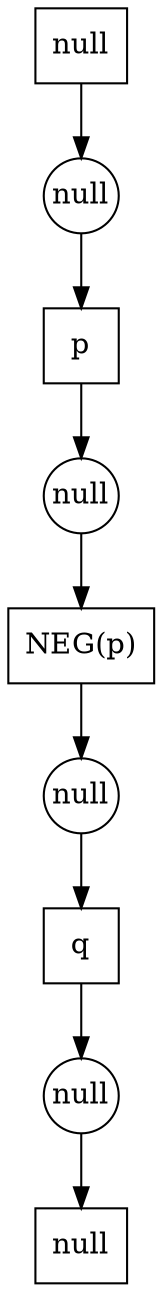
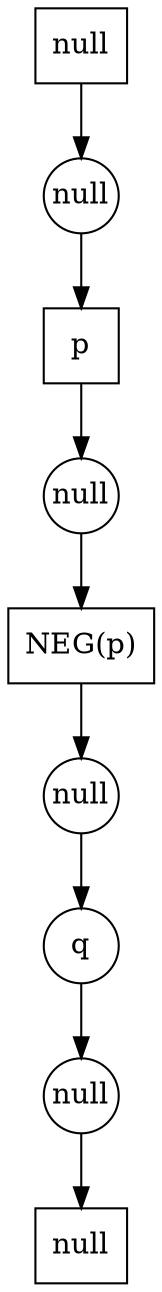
(81, 946) -> (81, 946)
